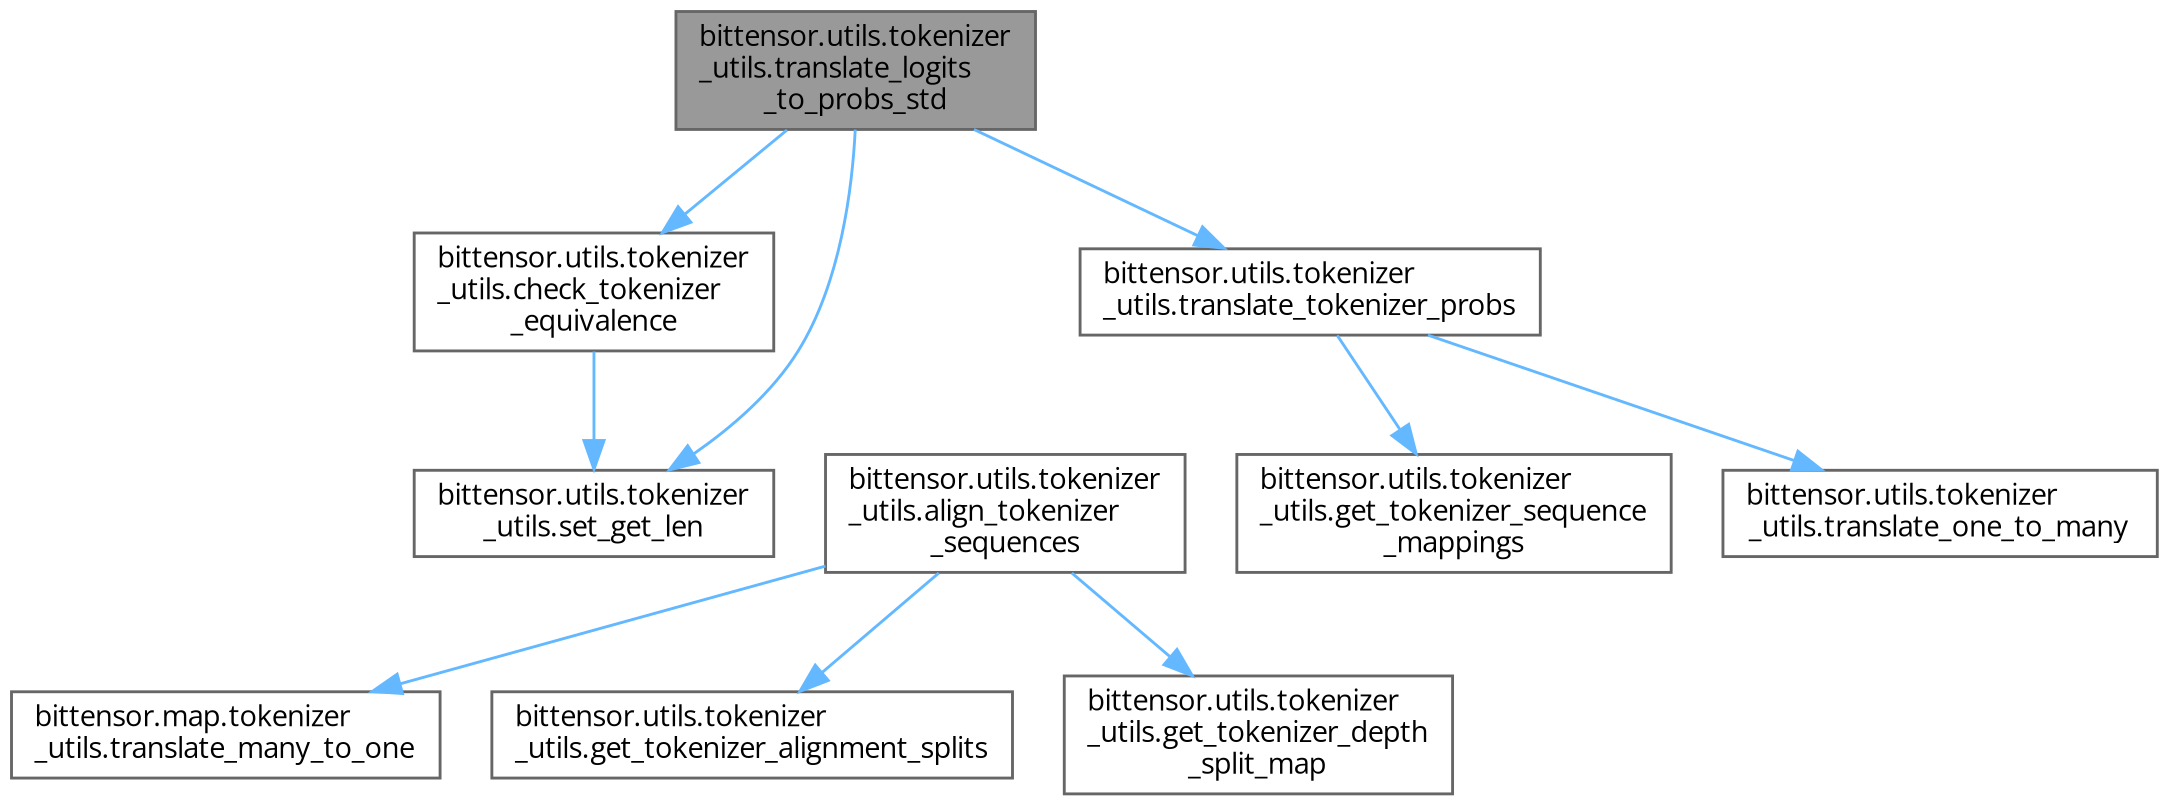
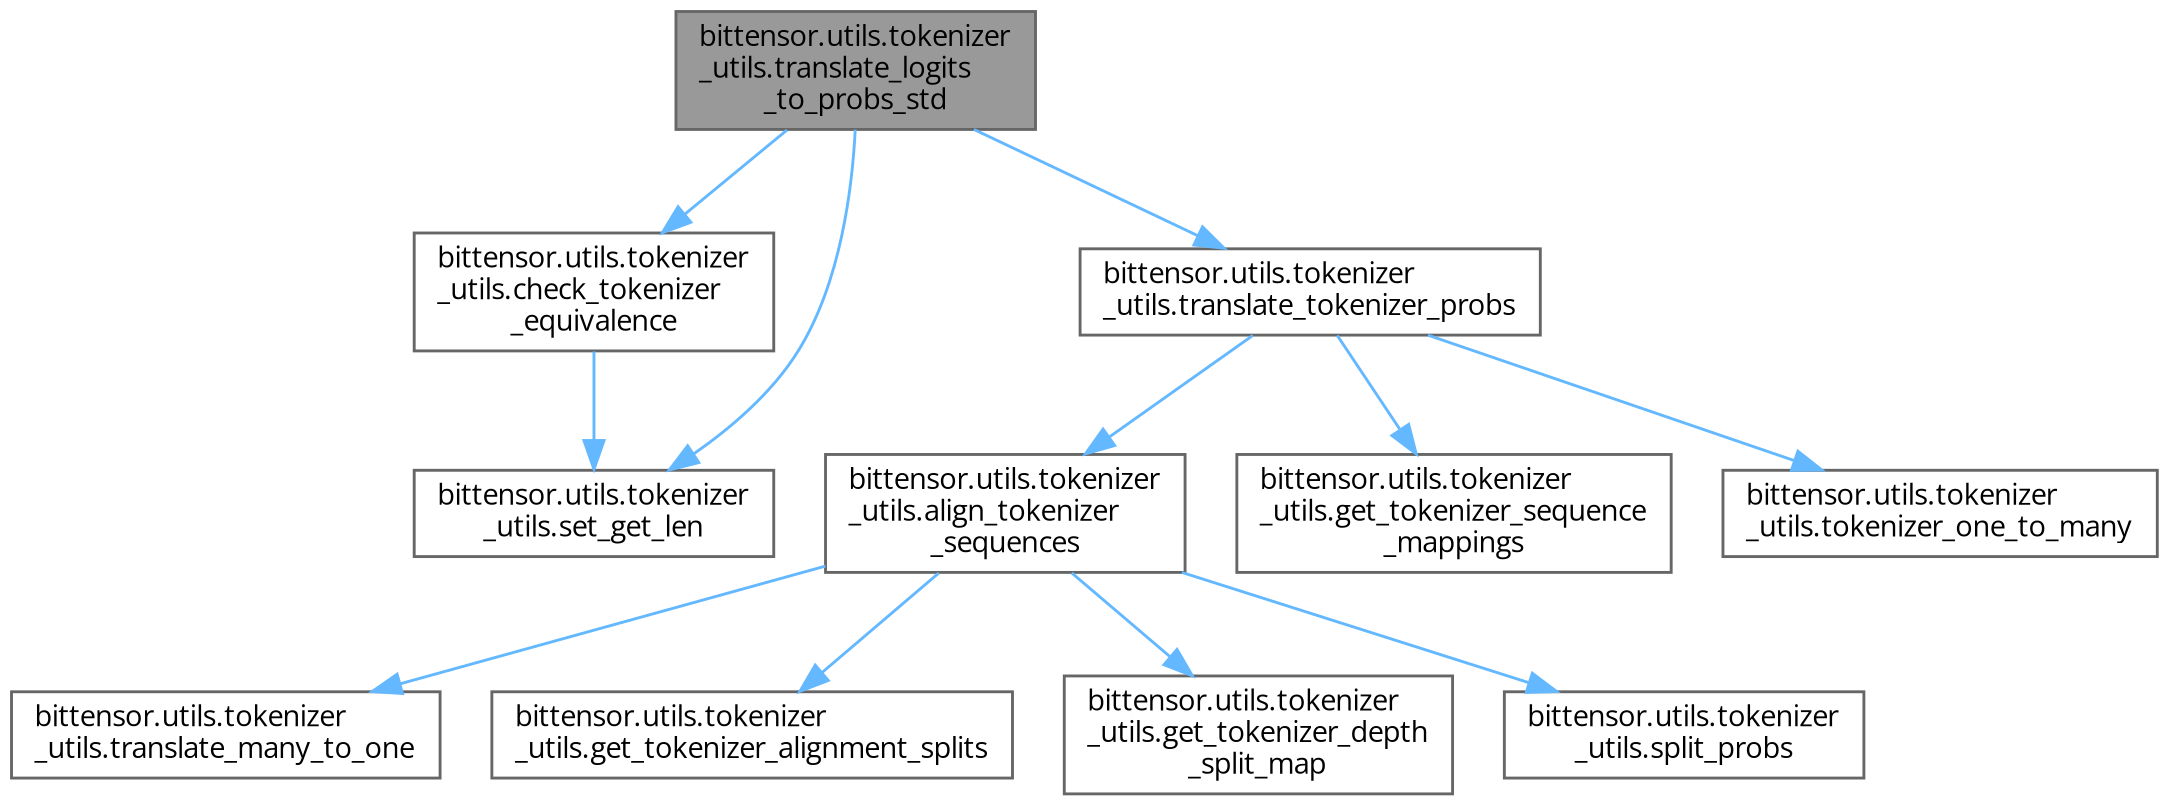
none -> (1181, 386)
(1940, 513) -> (1940, 513)
(226, 735) -> (226, 735)
none -> (1684, 735)
